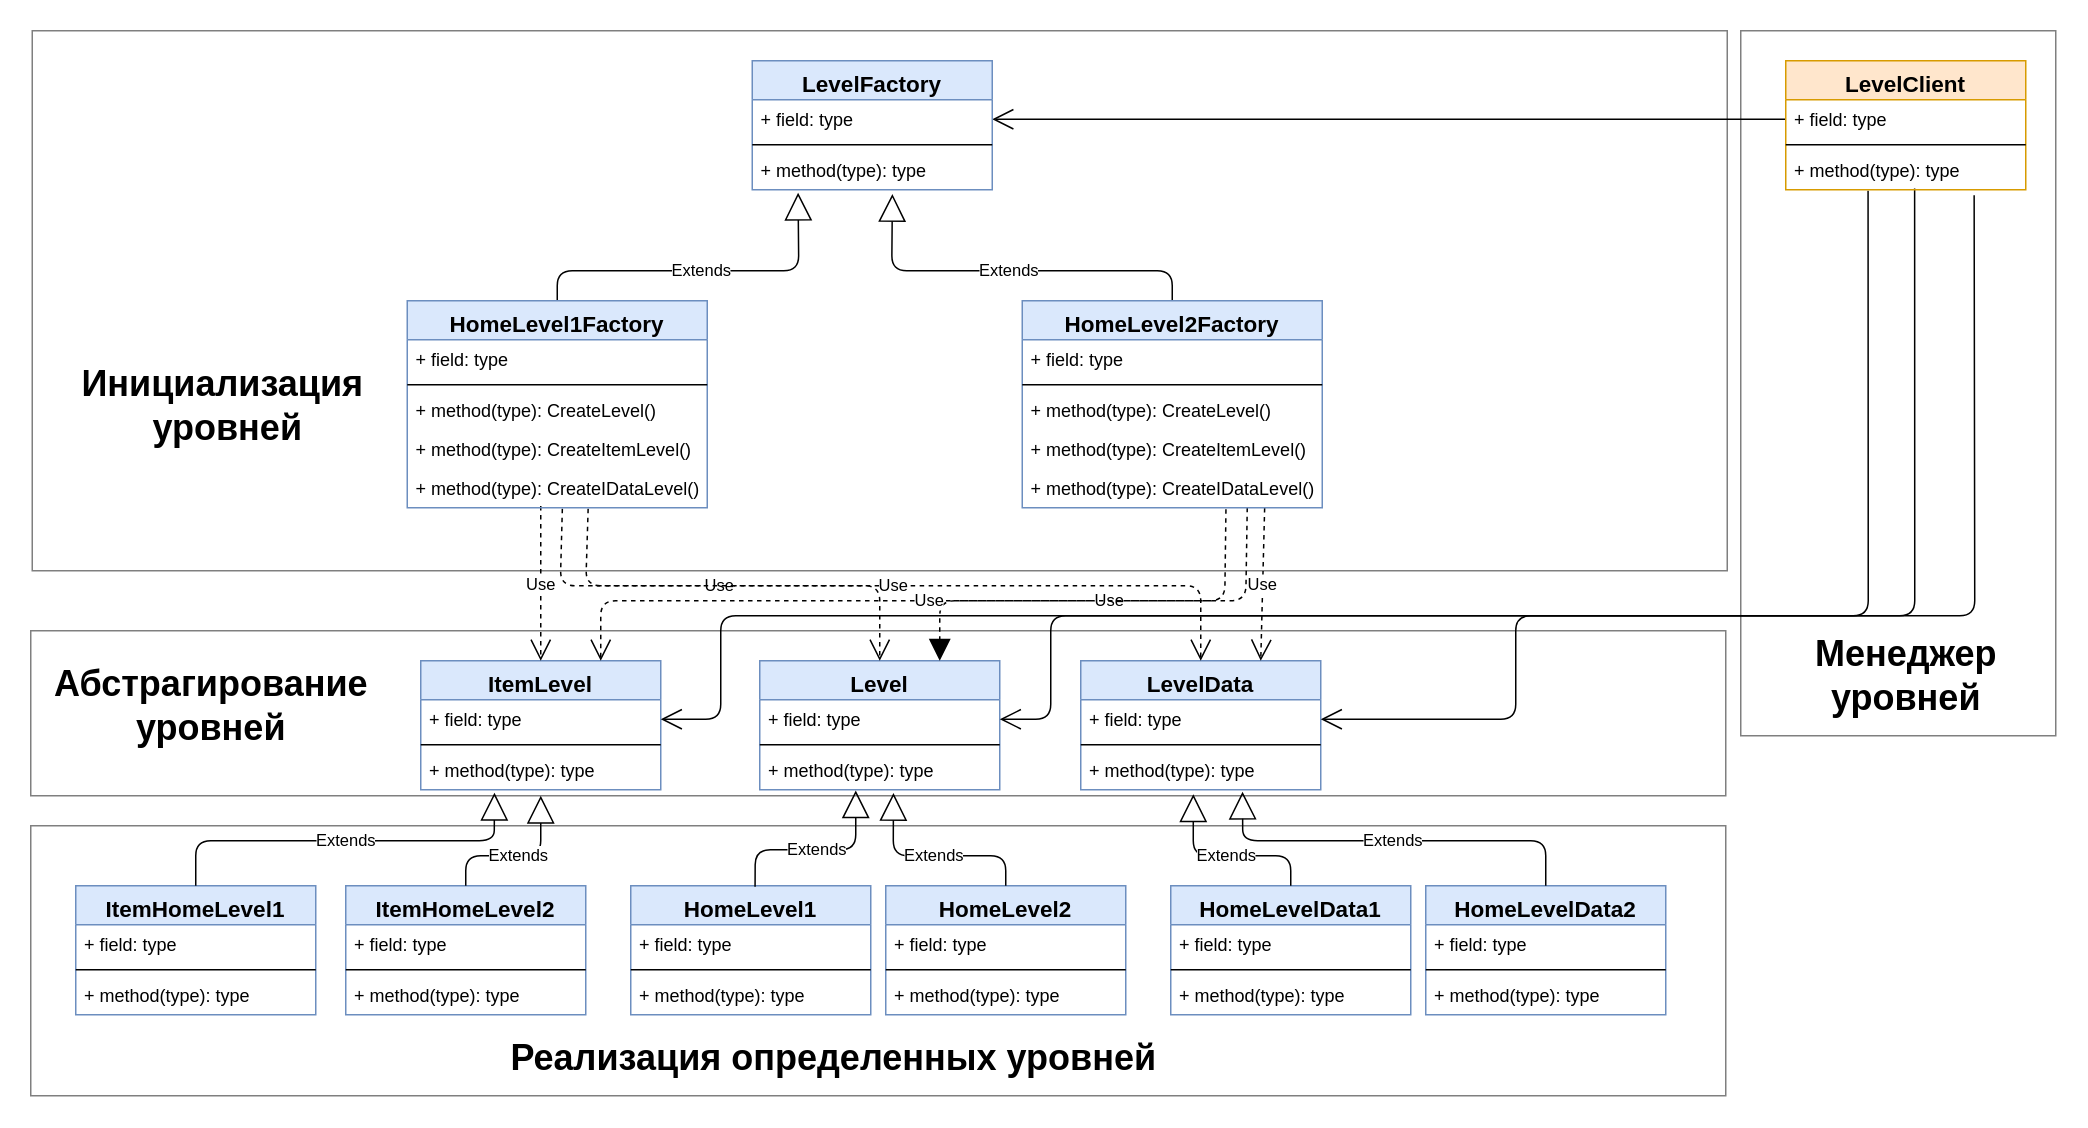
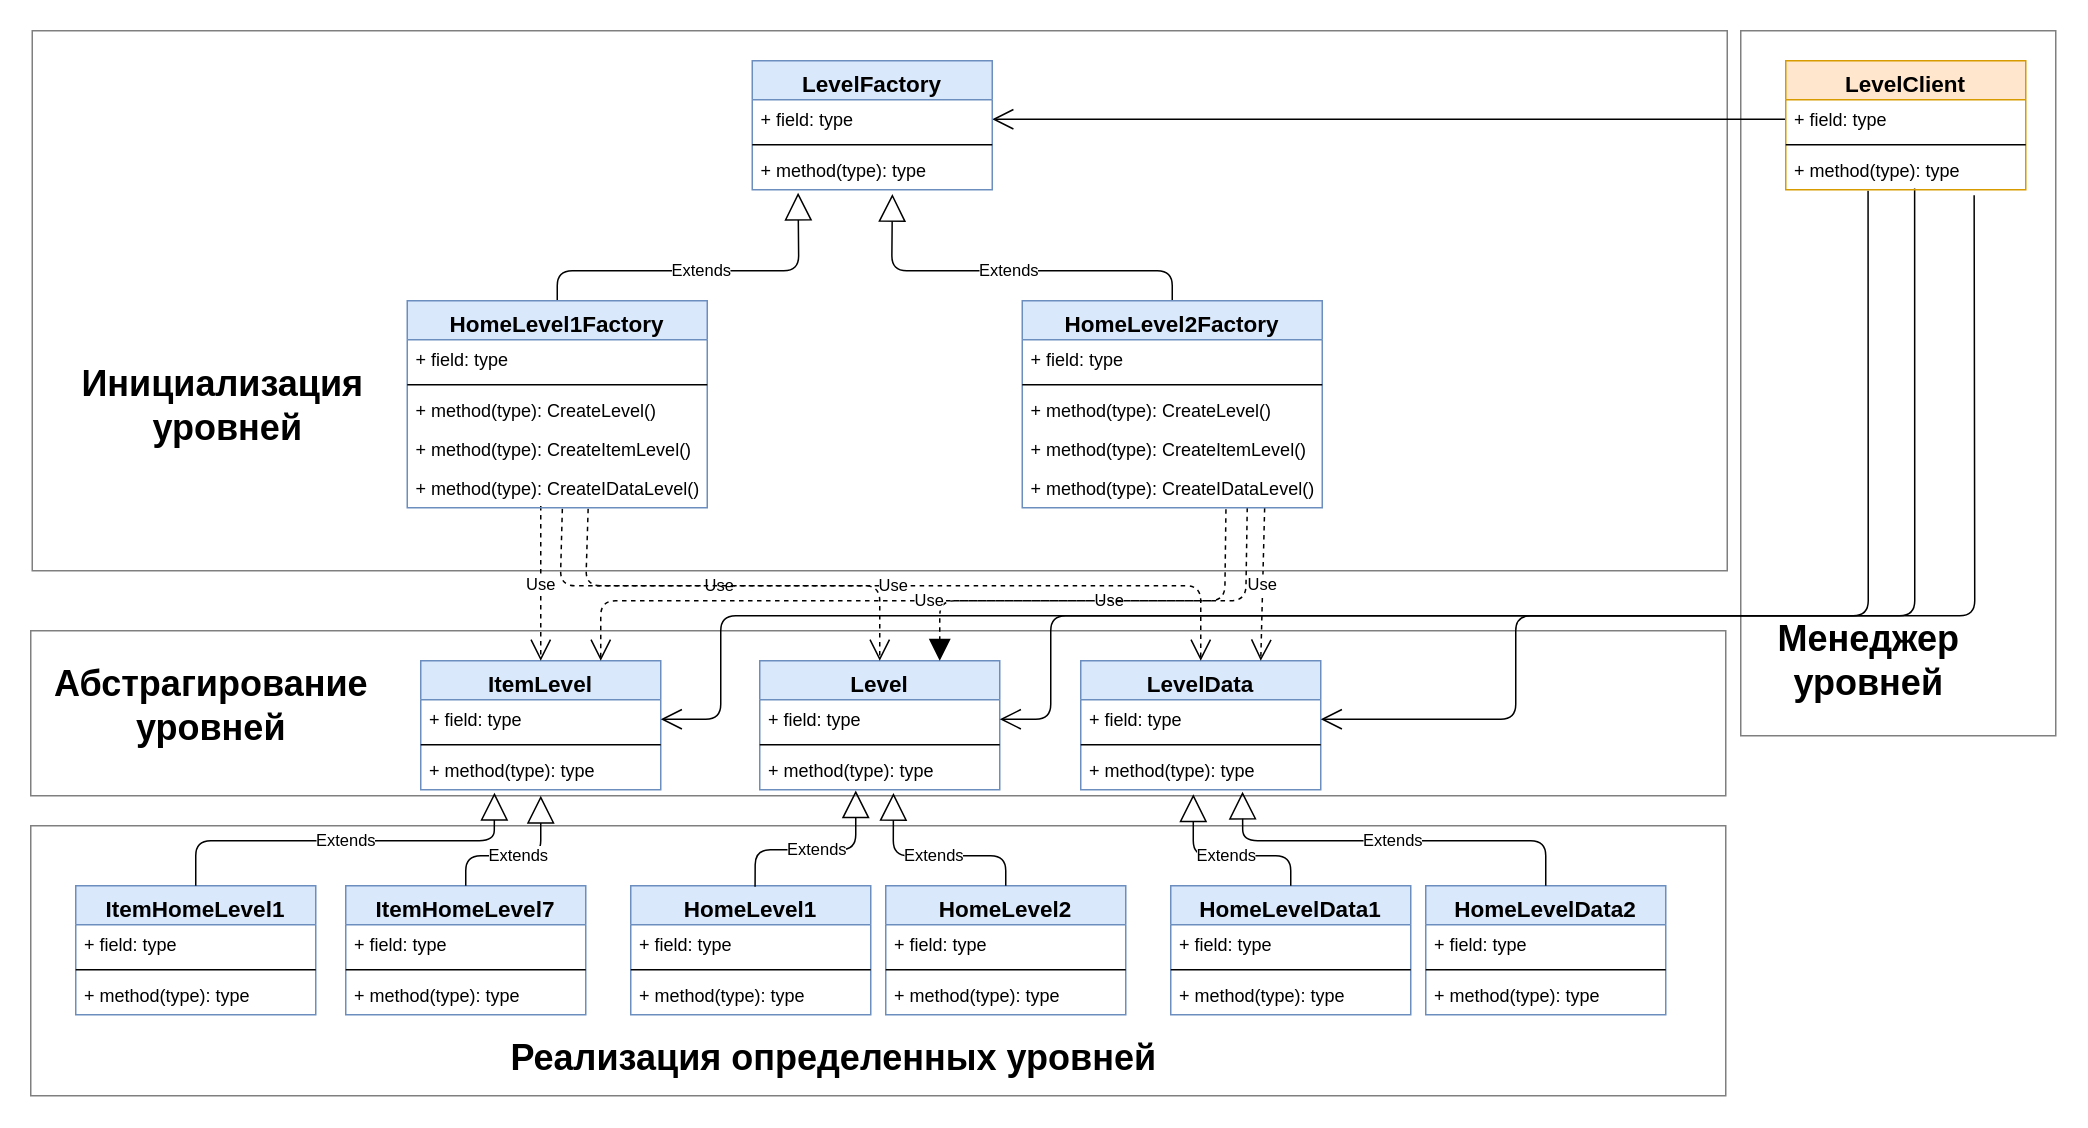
(1906, 676) -> (1868, 661)
(465, 909) -> (465, 909)
